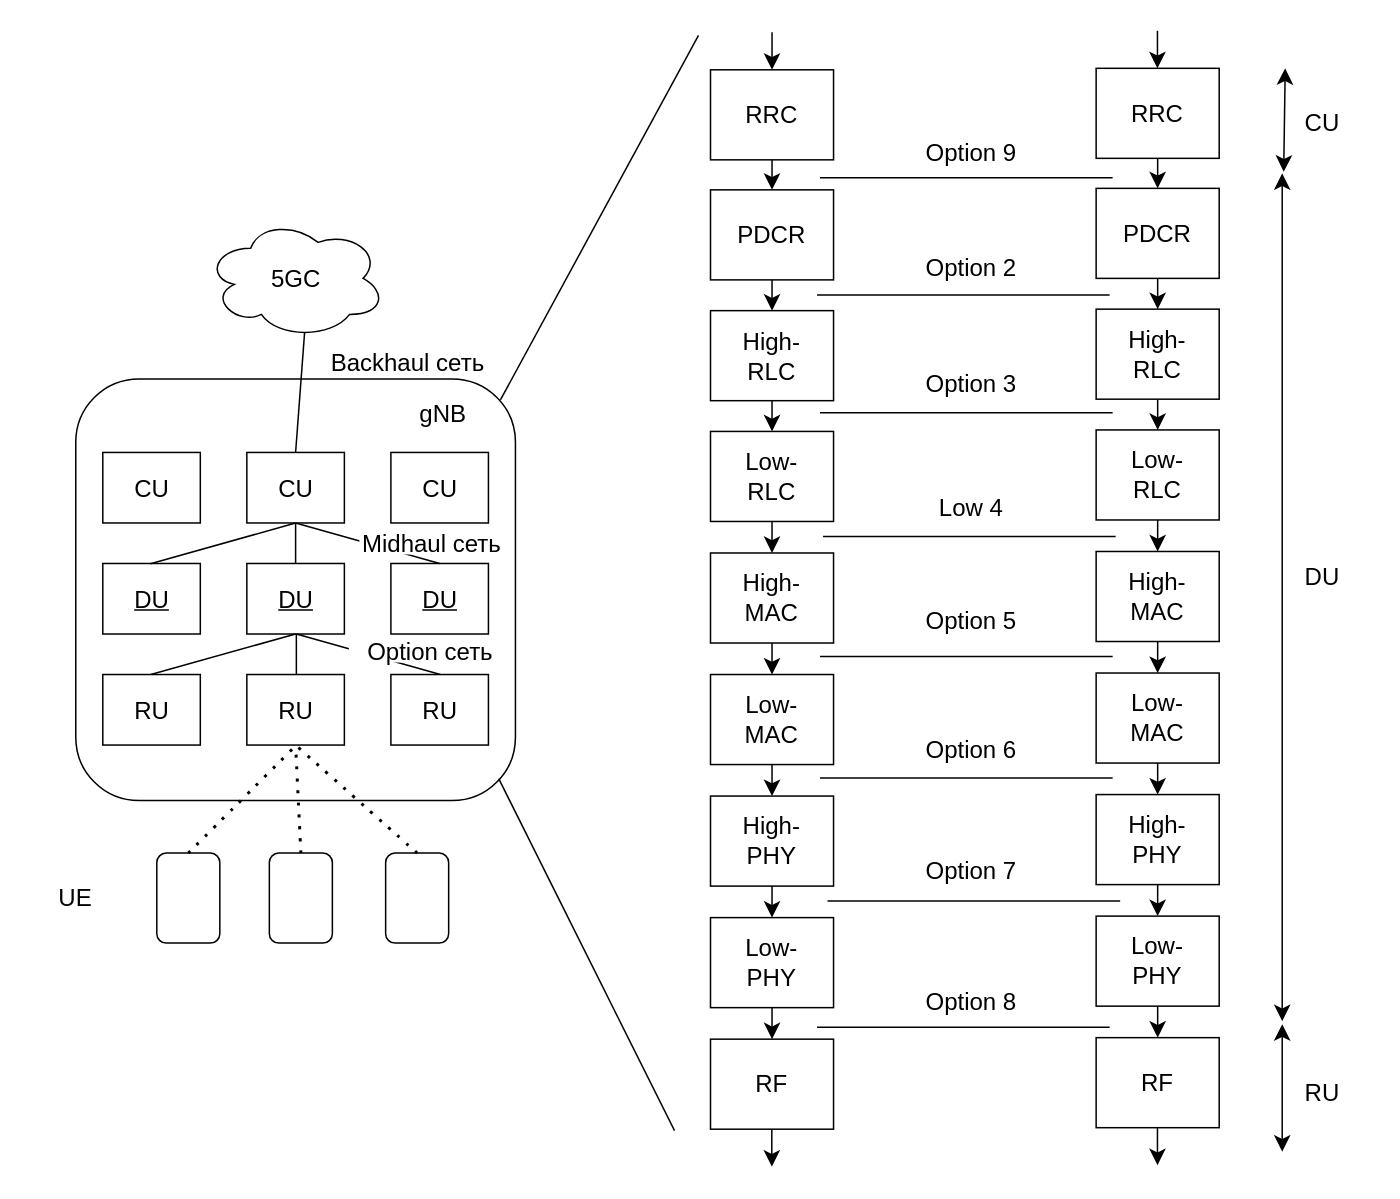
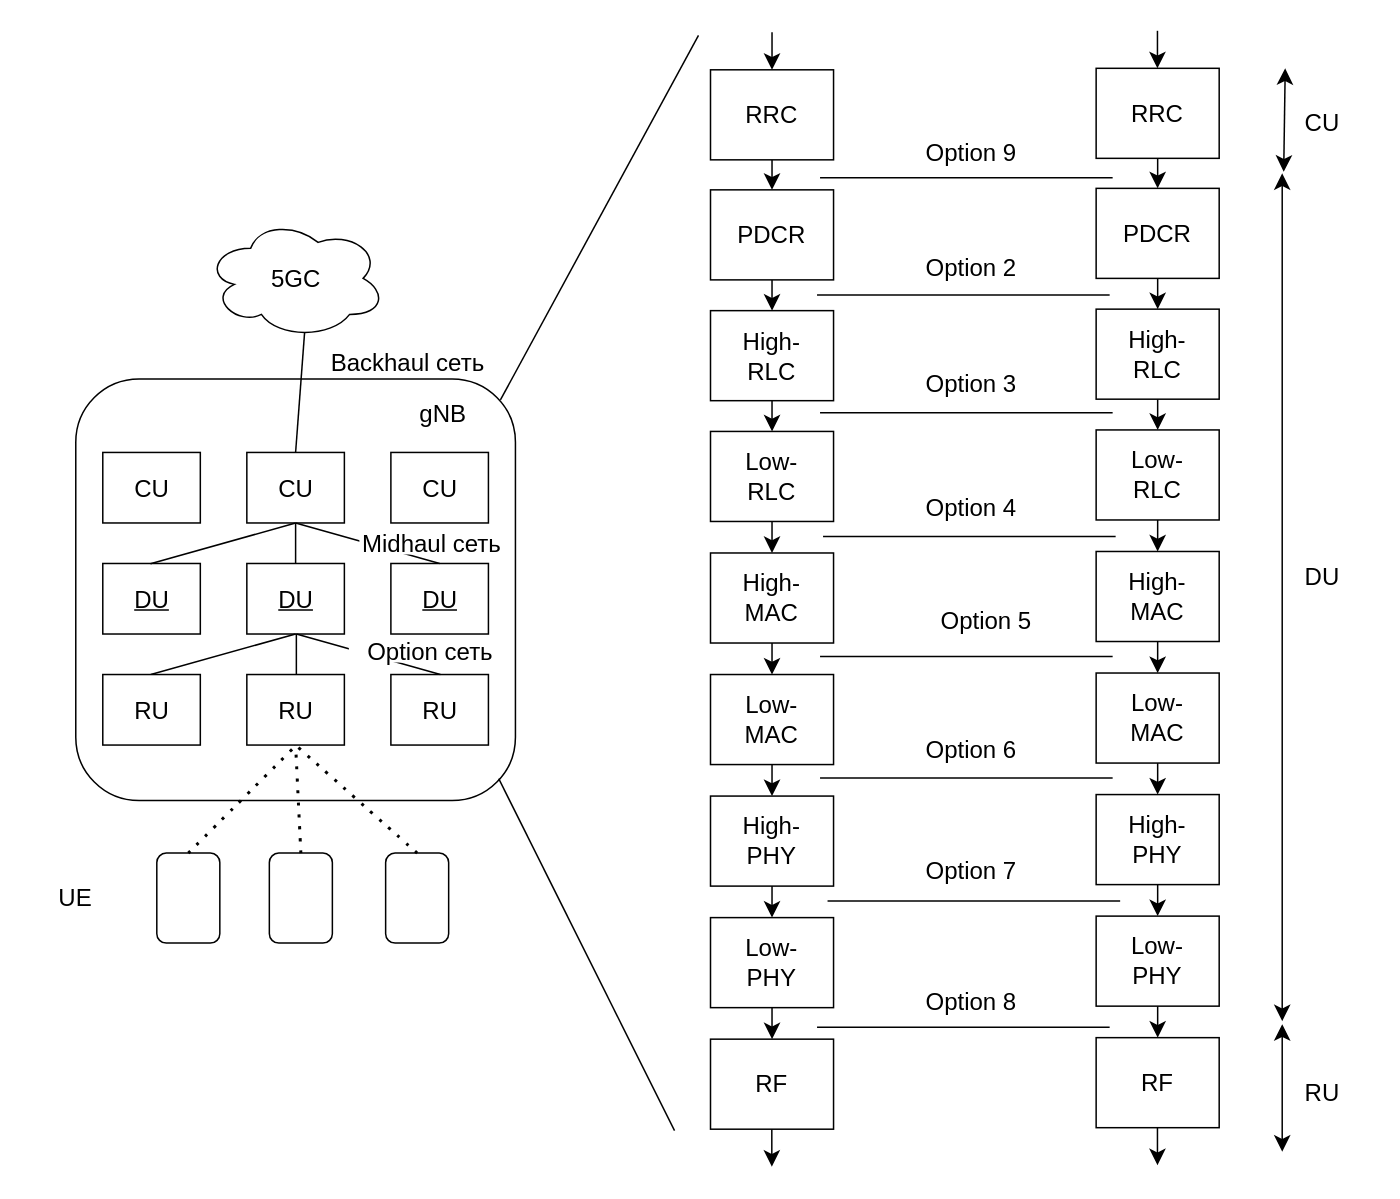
(971, 508) -> (971, 508)
(971, 620) -> (986, 620)
